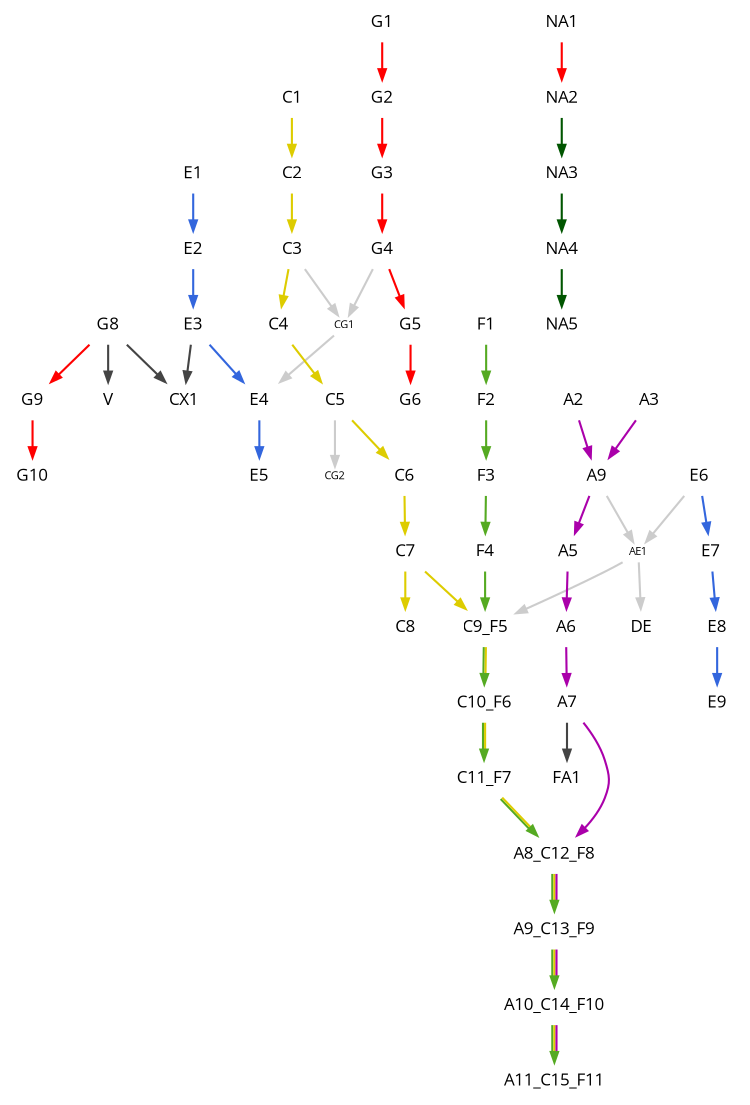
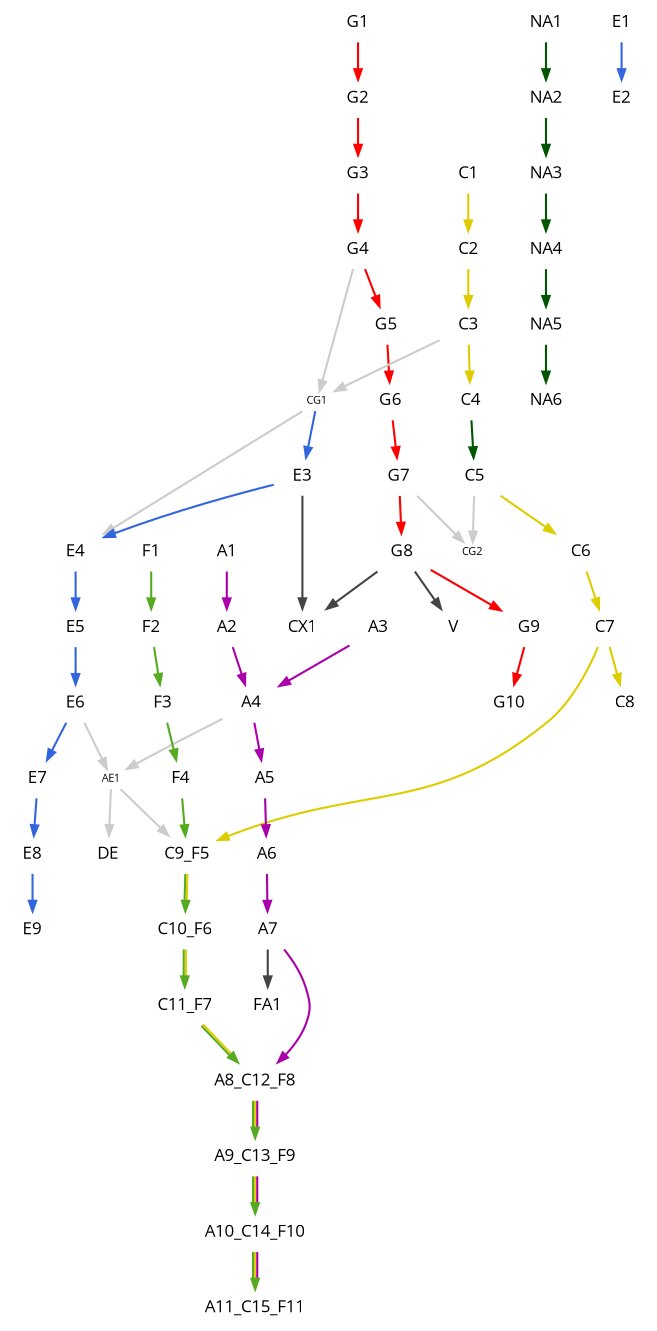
(562, 56) -> (546, 56)
(193, 283) -> (312, 429)
(301, 356) -> (472, 434)
none -> (546, 401)
none -> (399, 477)
(596, 477) -> (251, 703)
none -> (227, 552)
none -> (76, 661)
